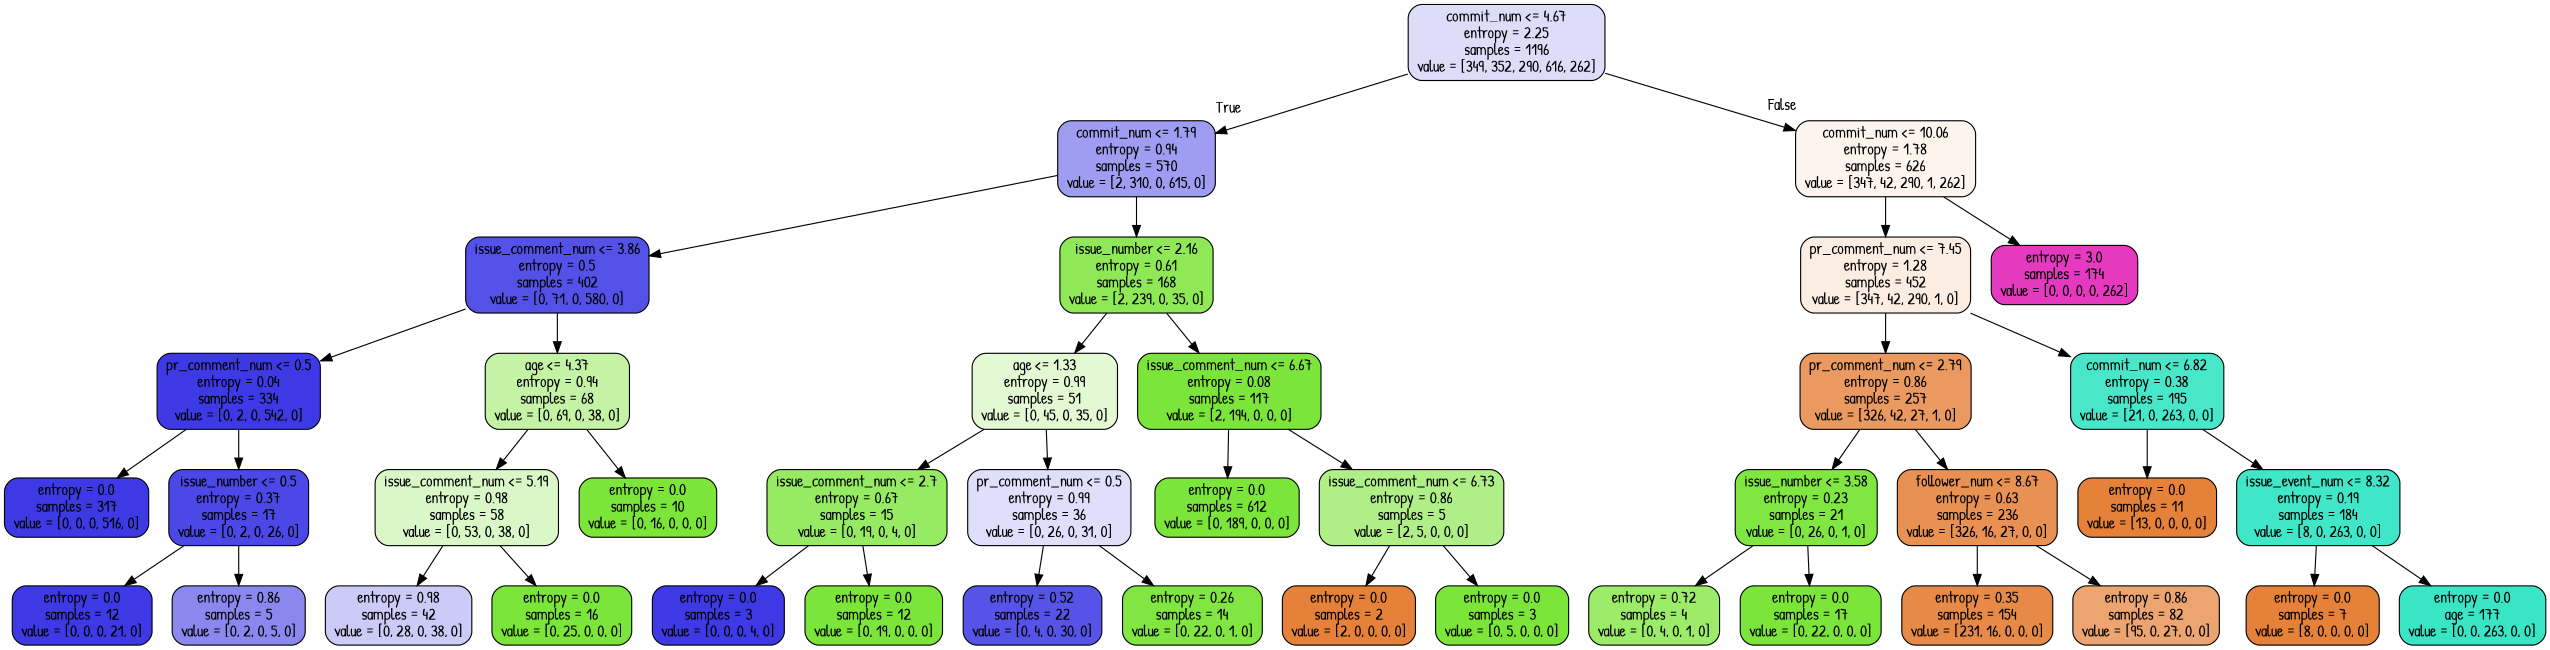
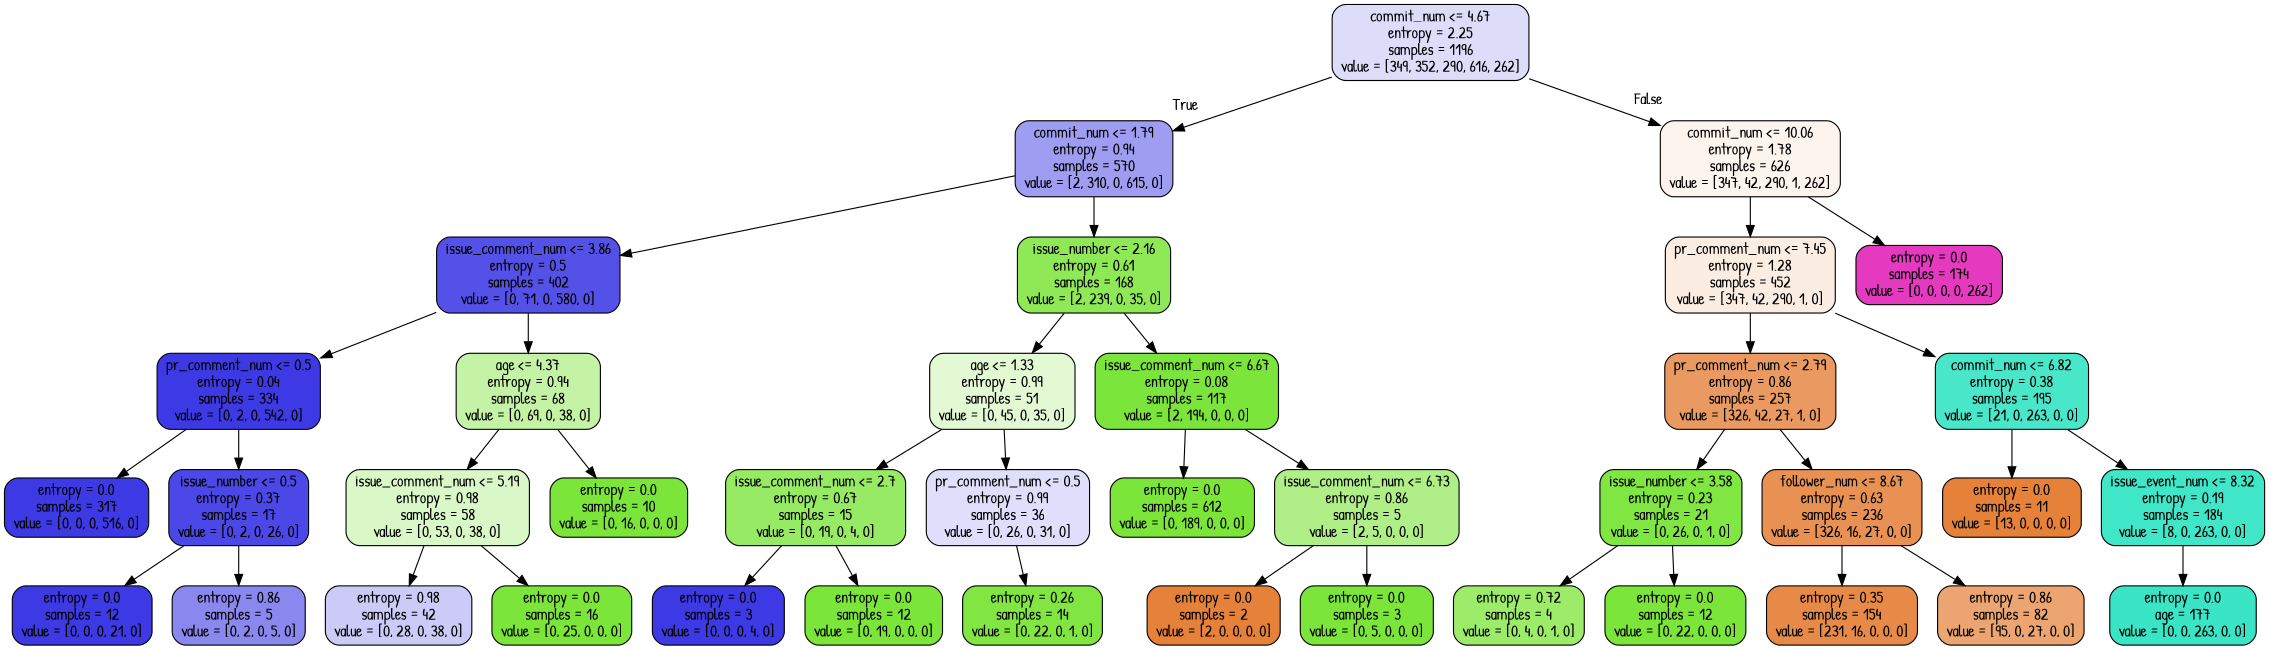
(2064, 275) -> (1929, 275)
(1033, 615) -> none
(1811, 615) -> (1675, 615)
(2313, 615) -> none
